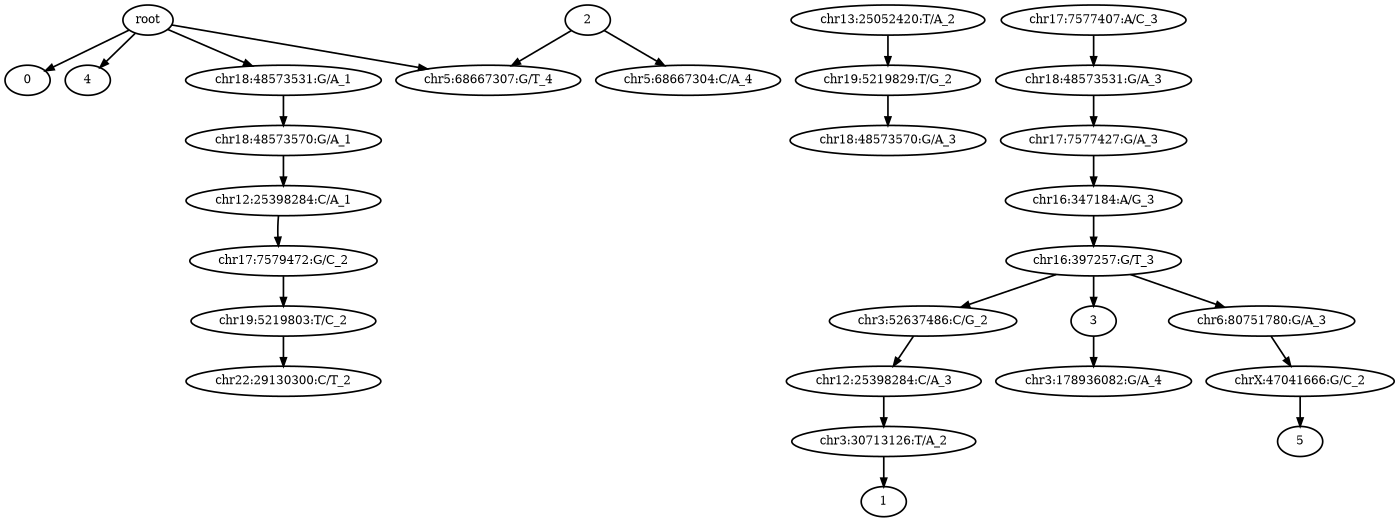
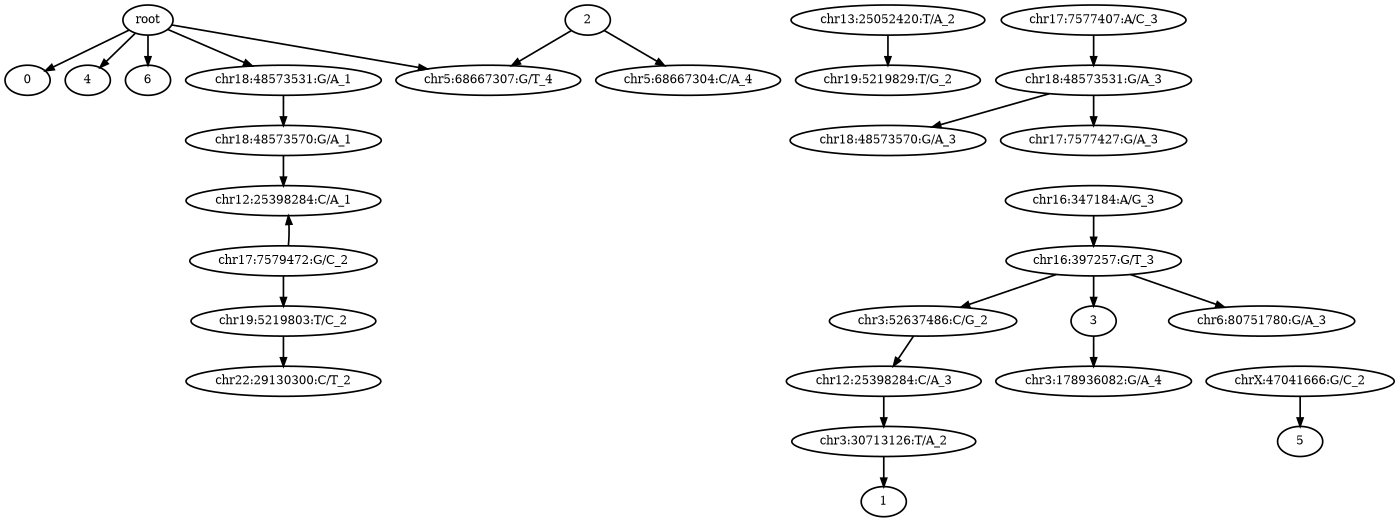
none -> (148, 80)
(888, 106) -> (995, 109)
(1094, 166) -> none
(278, 227) -> (289, 235)
(1278, 348) -> none
